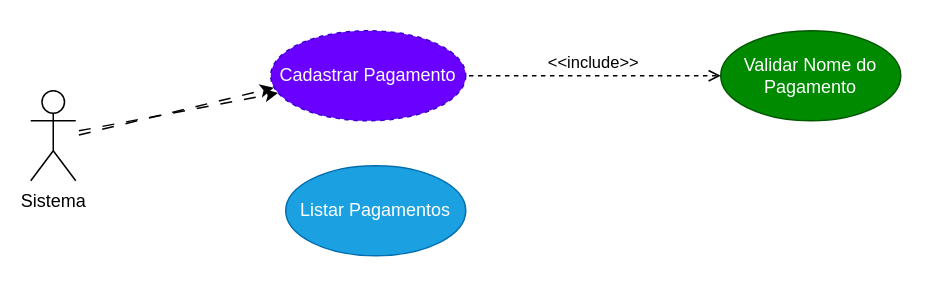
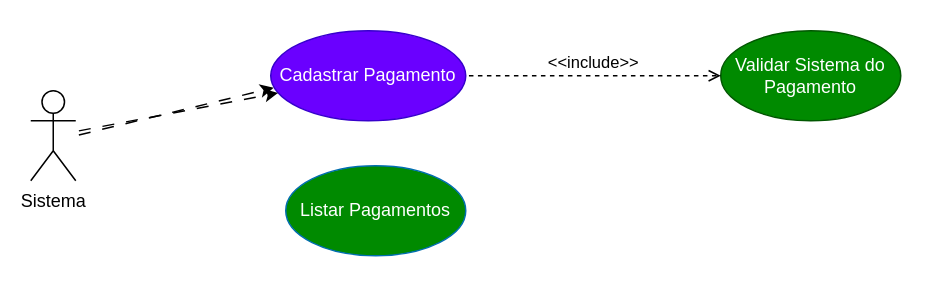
(368, 76) -> (368, 76)
(811, 76) -> (811, 76)
(376, 211) -> (376, 211)
